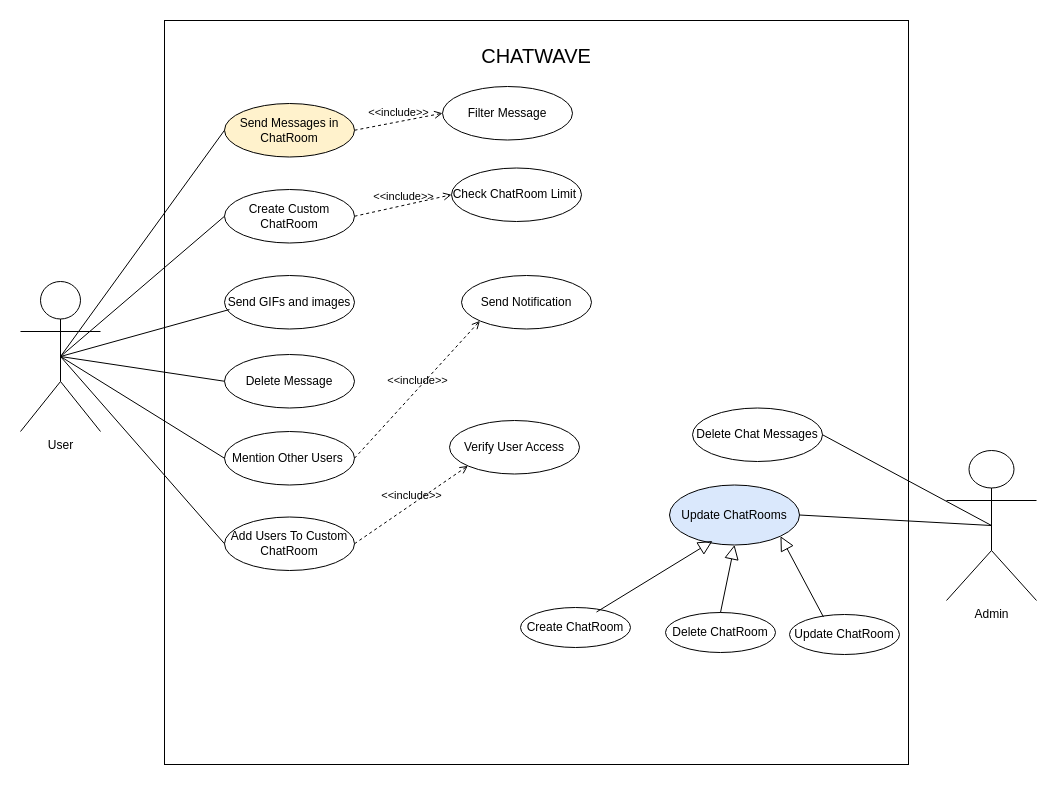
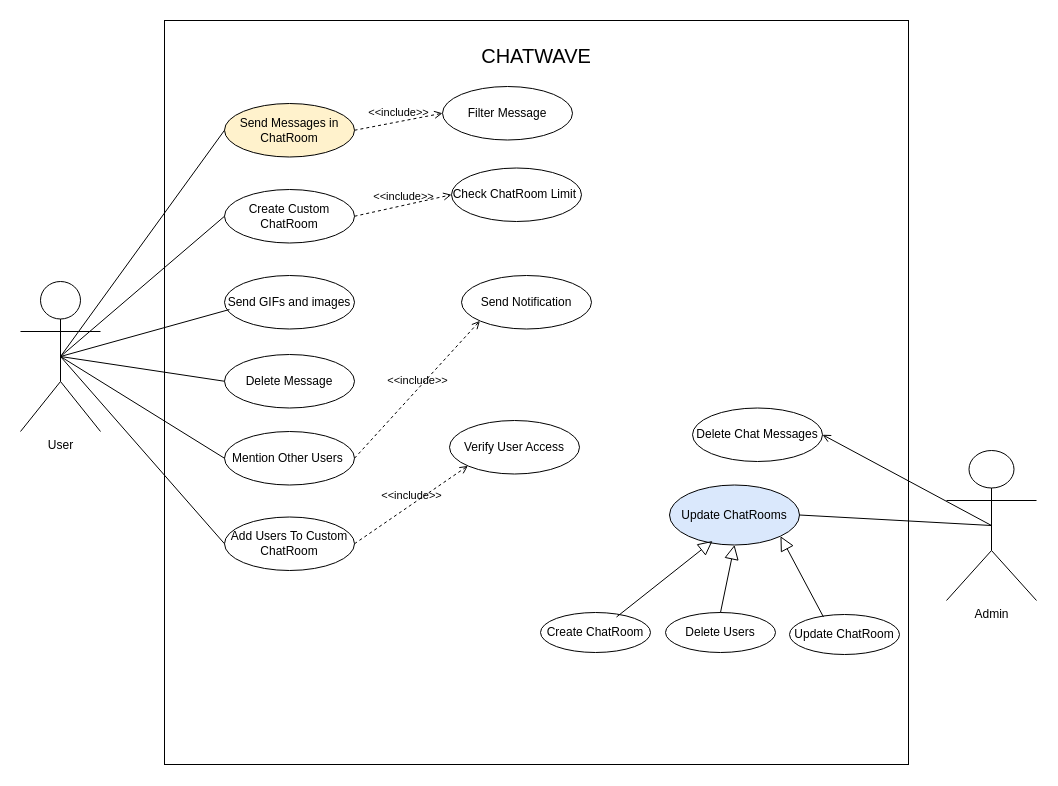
(826, 437) -> (827, 437)
(576, 628) -> (596, 633)
(721, 633) -> (721, 633)
